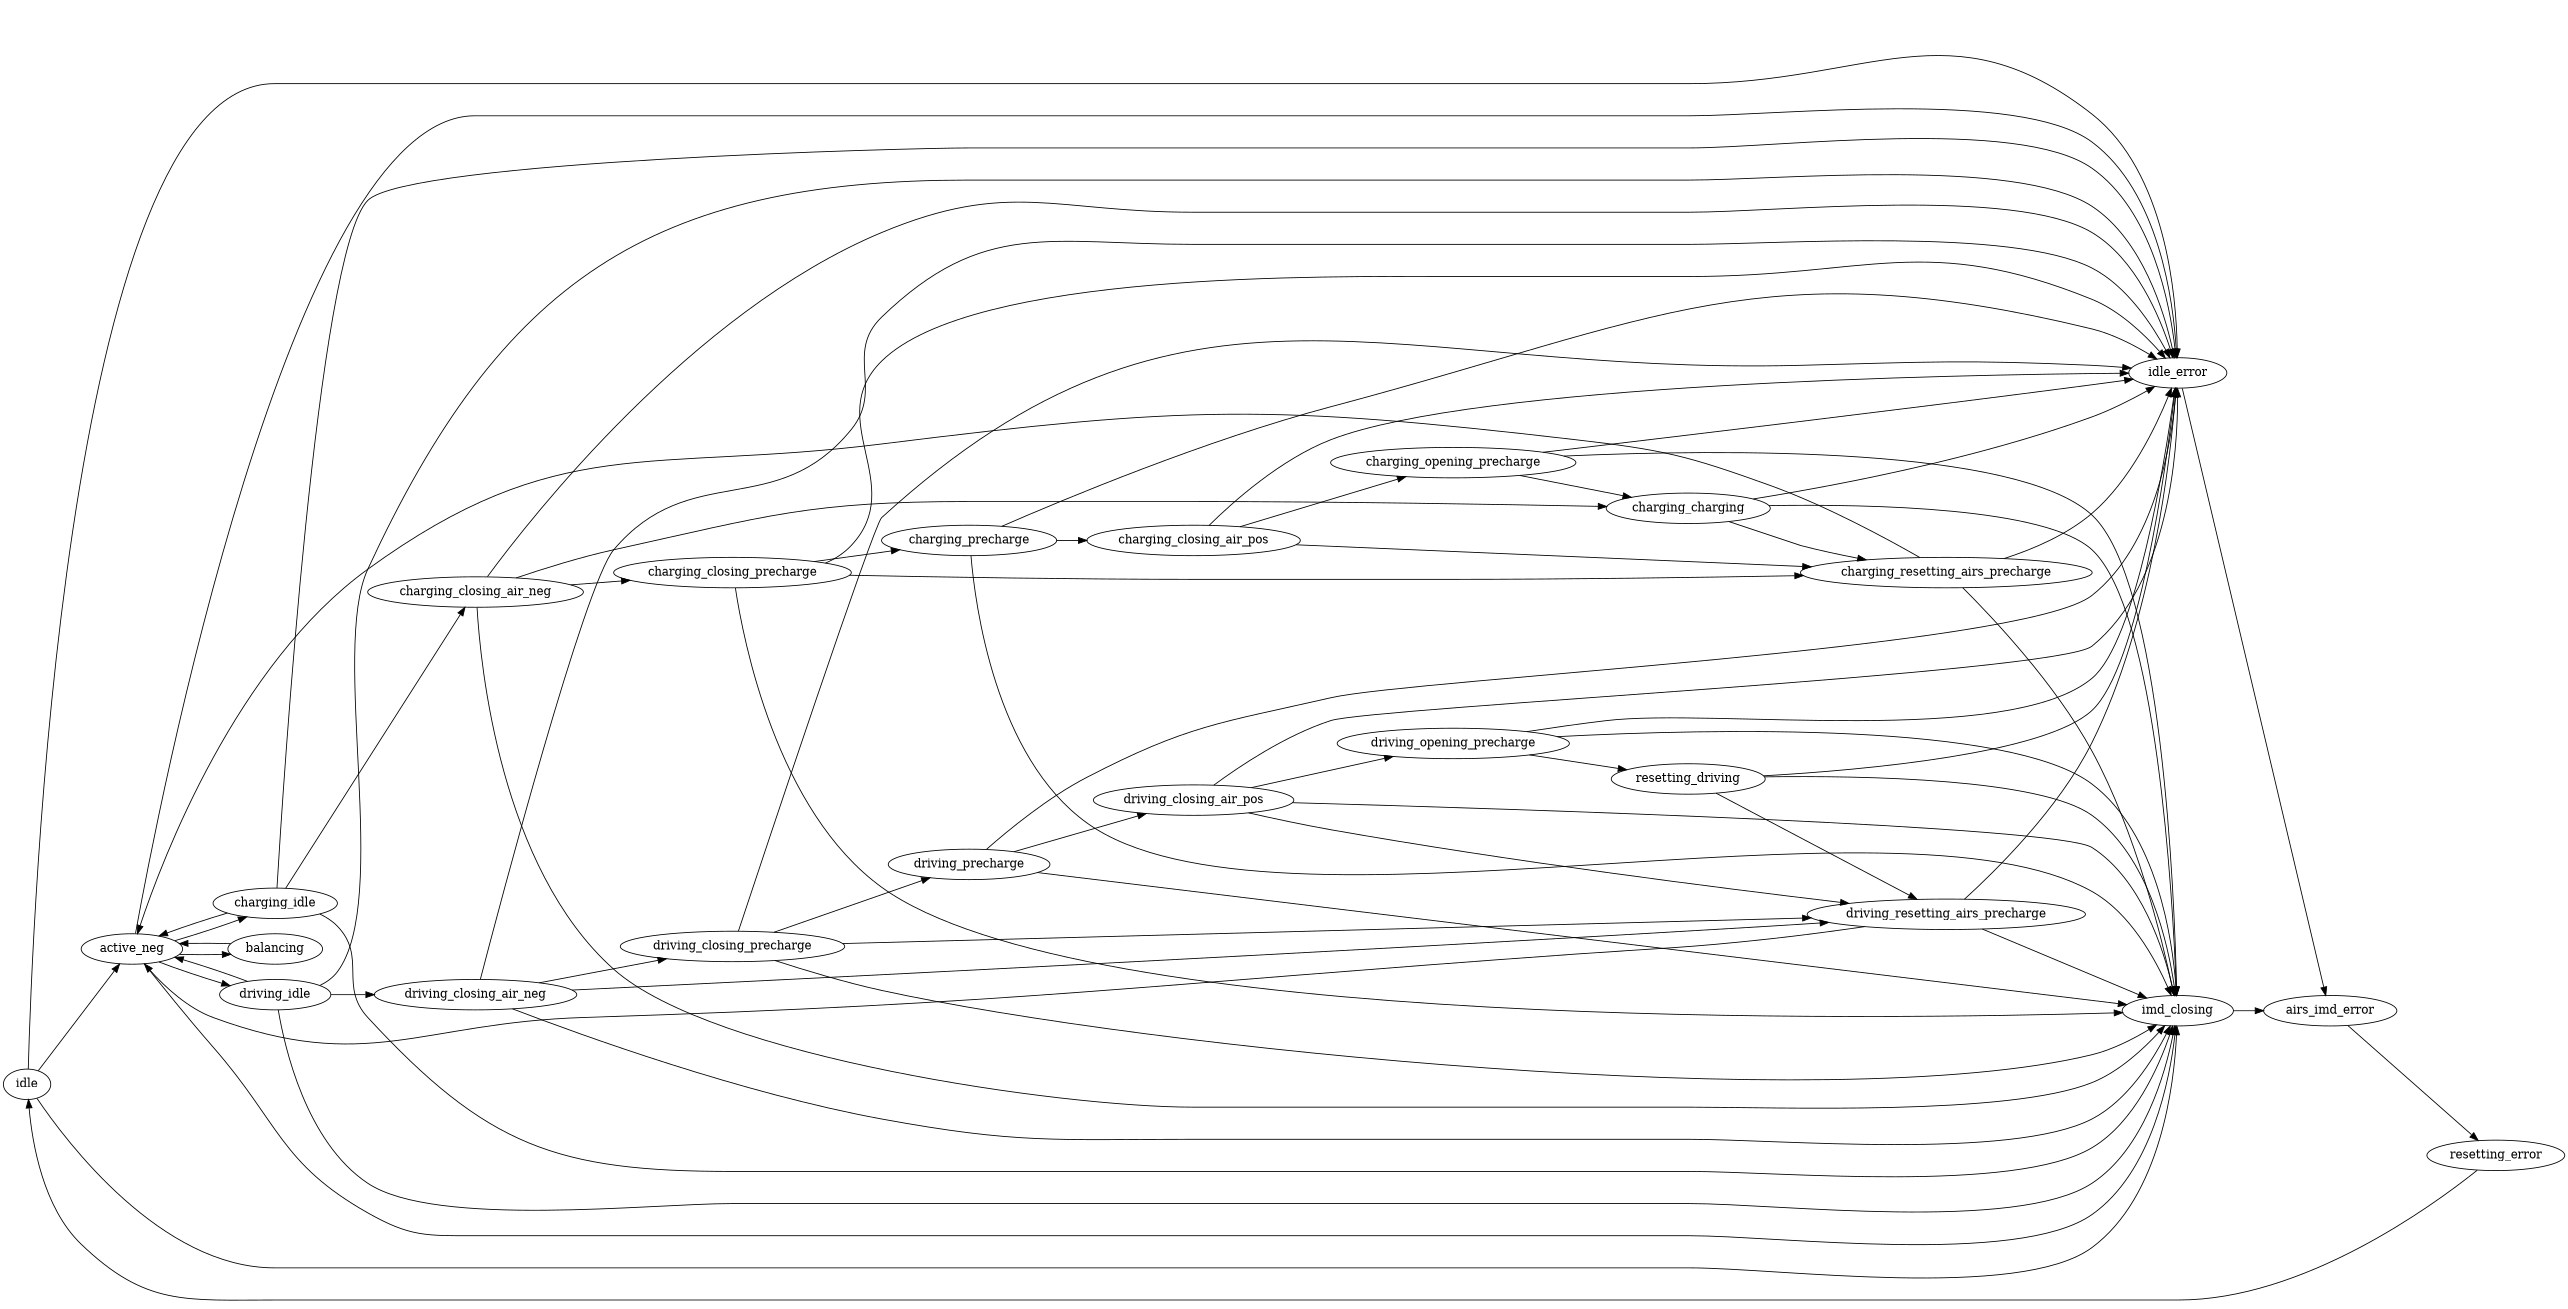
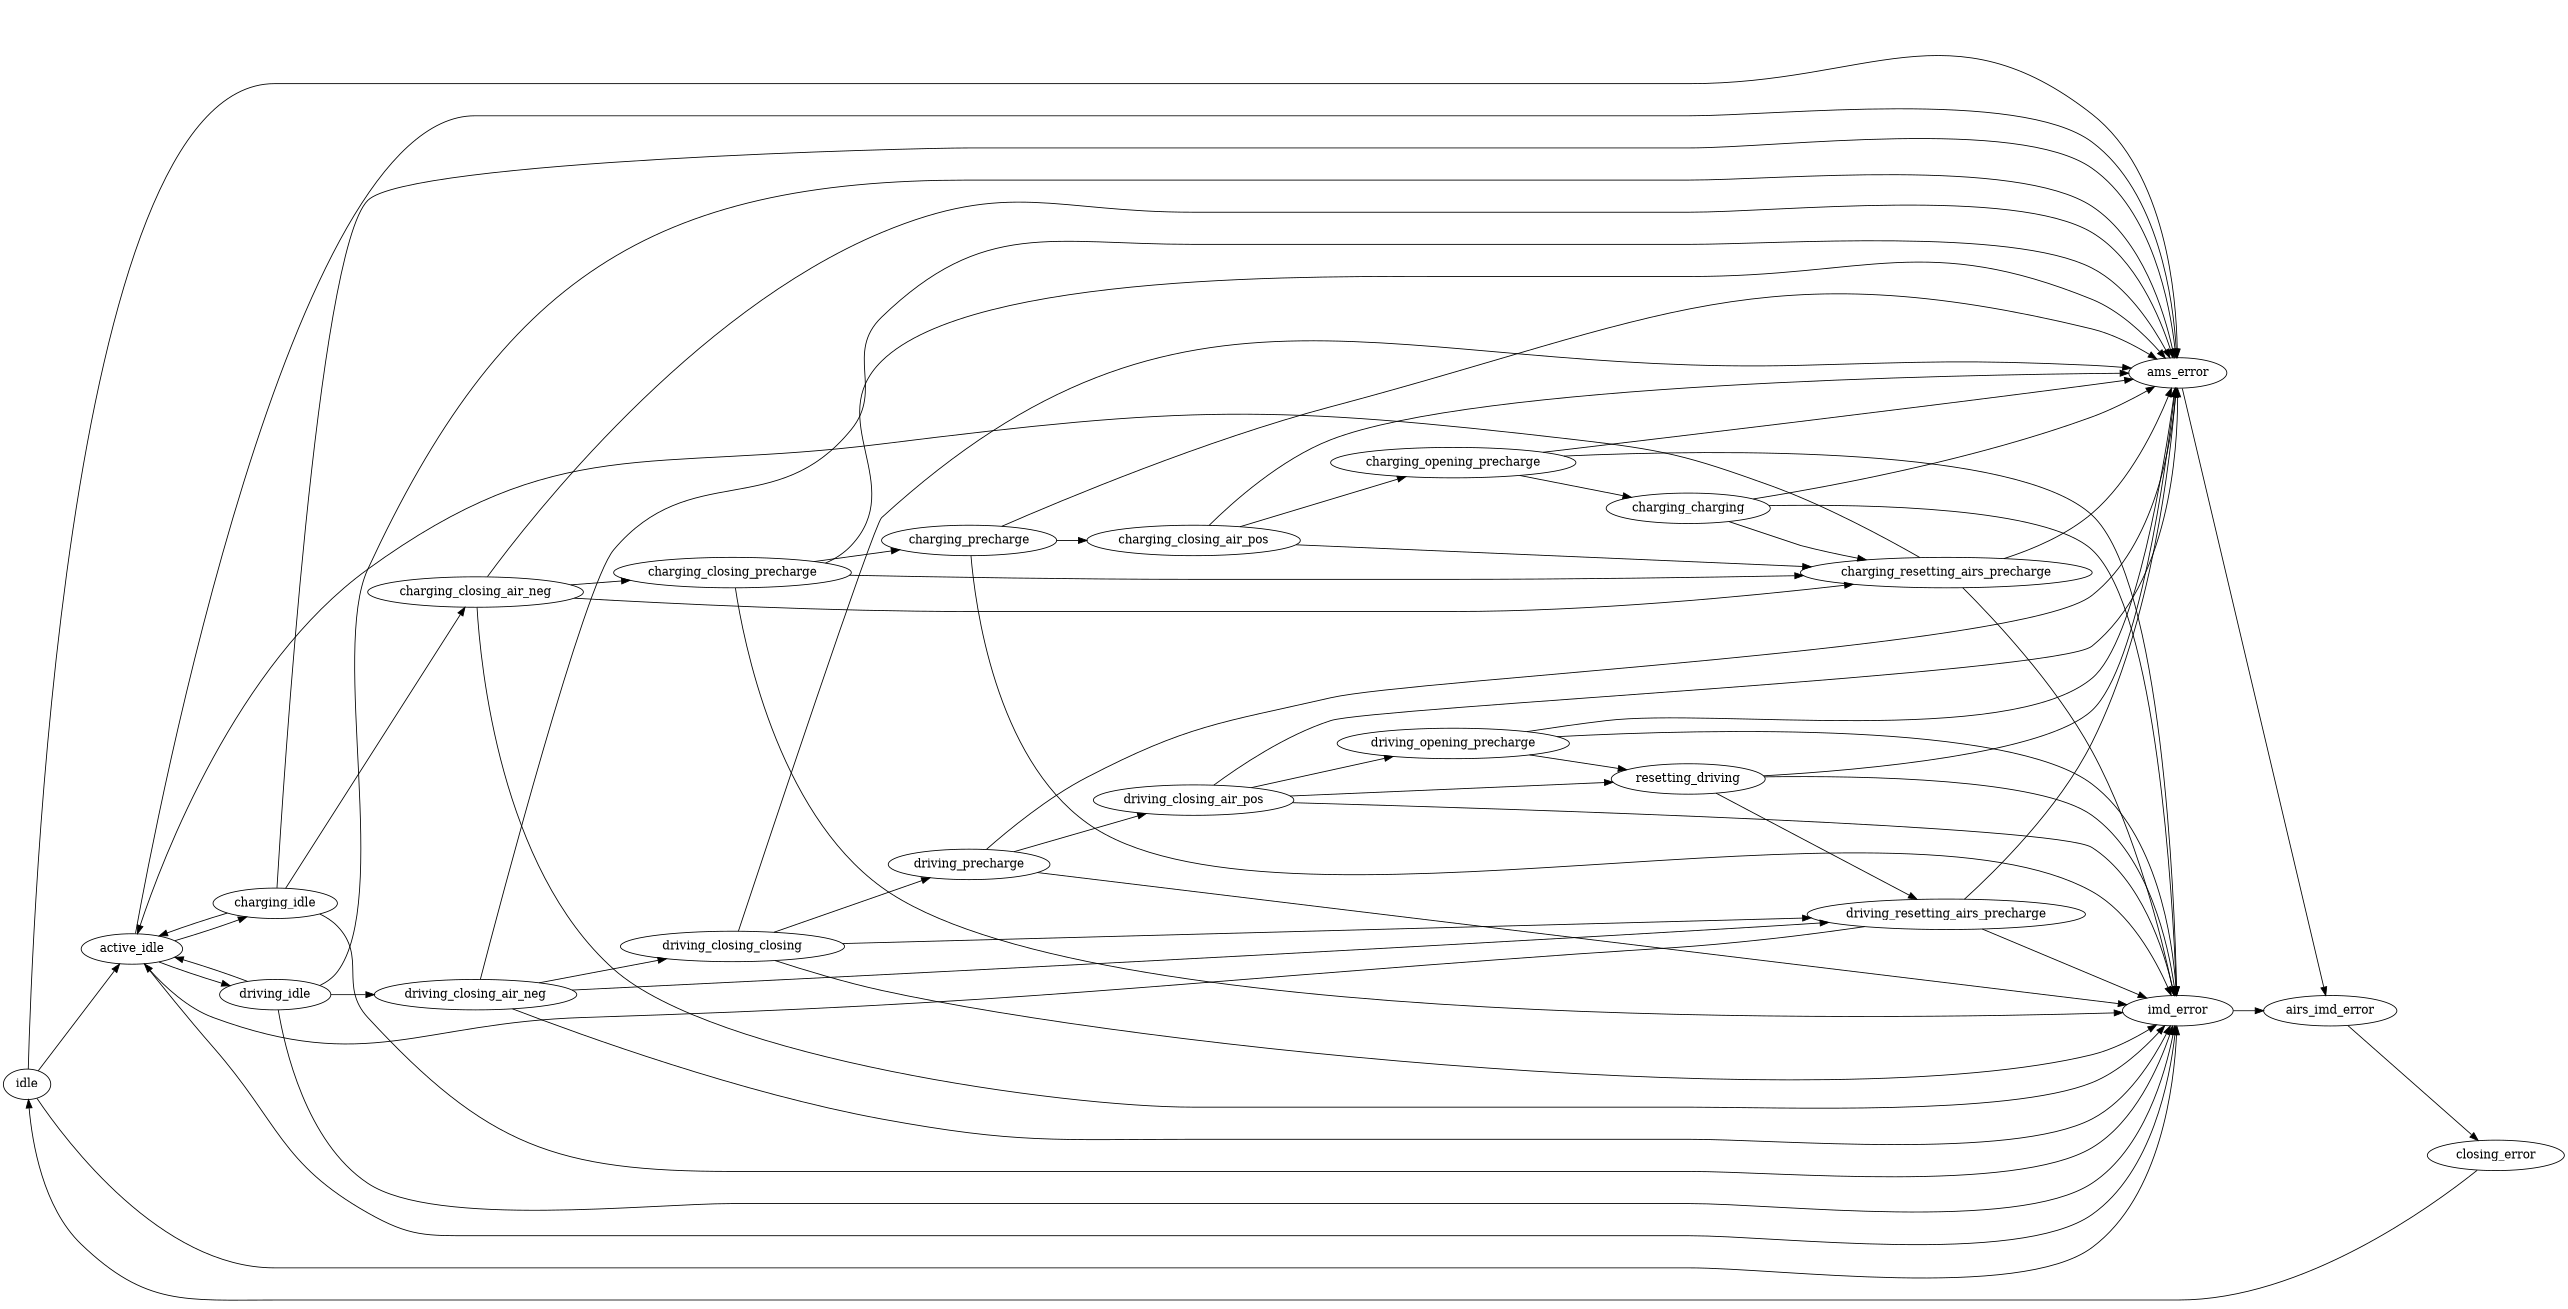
(2178, 373) -> (2178, 373)
(1026, 502) -> (1210, 612)
(1529, 861) -> (1447, 789)
(732, 946) -> (732, 946)
(132, 949) -> (132, 949)
(275, 949) -> none
(2178, 1011) -> (2178, 1011)
(2496, 1155) -> (2496, 1155)
